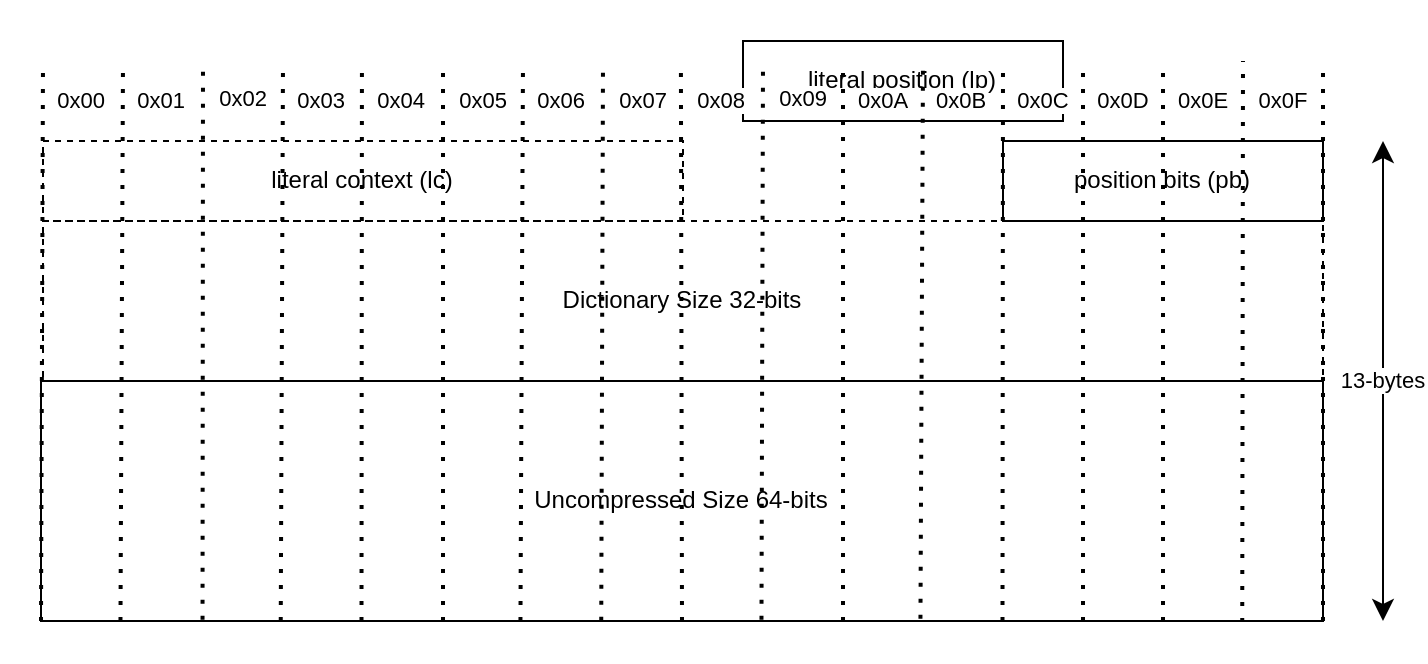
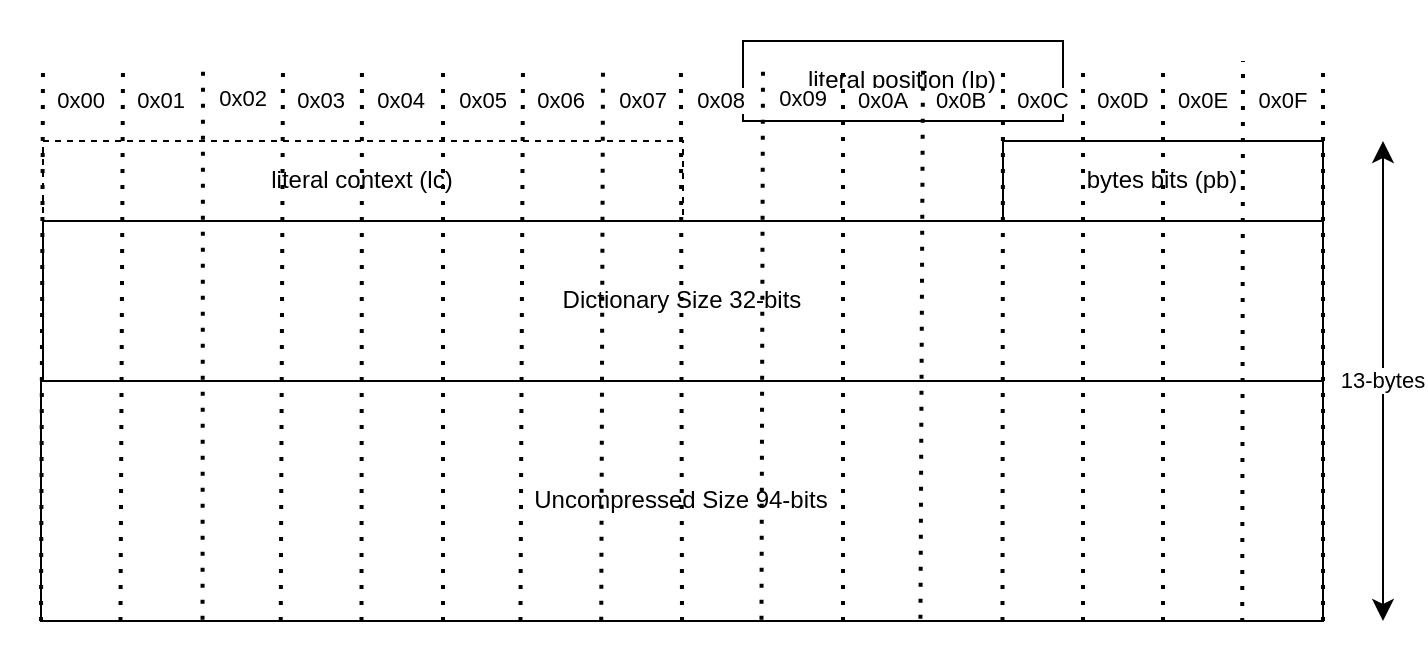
(1163, 181) -> (1163, 181)
(683, 301) -> (683, 301)
(682, 501) -> (682, 501)
